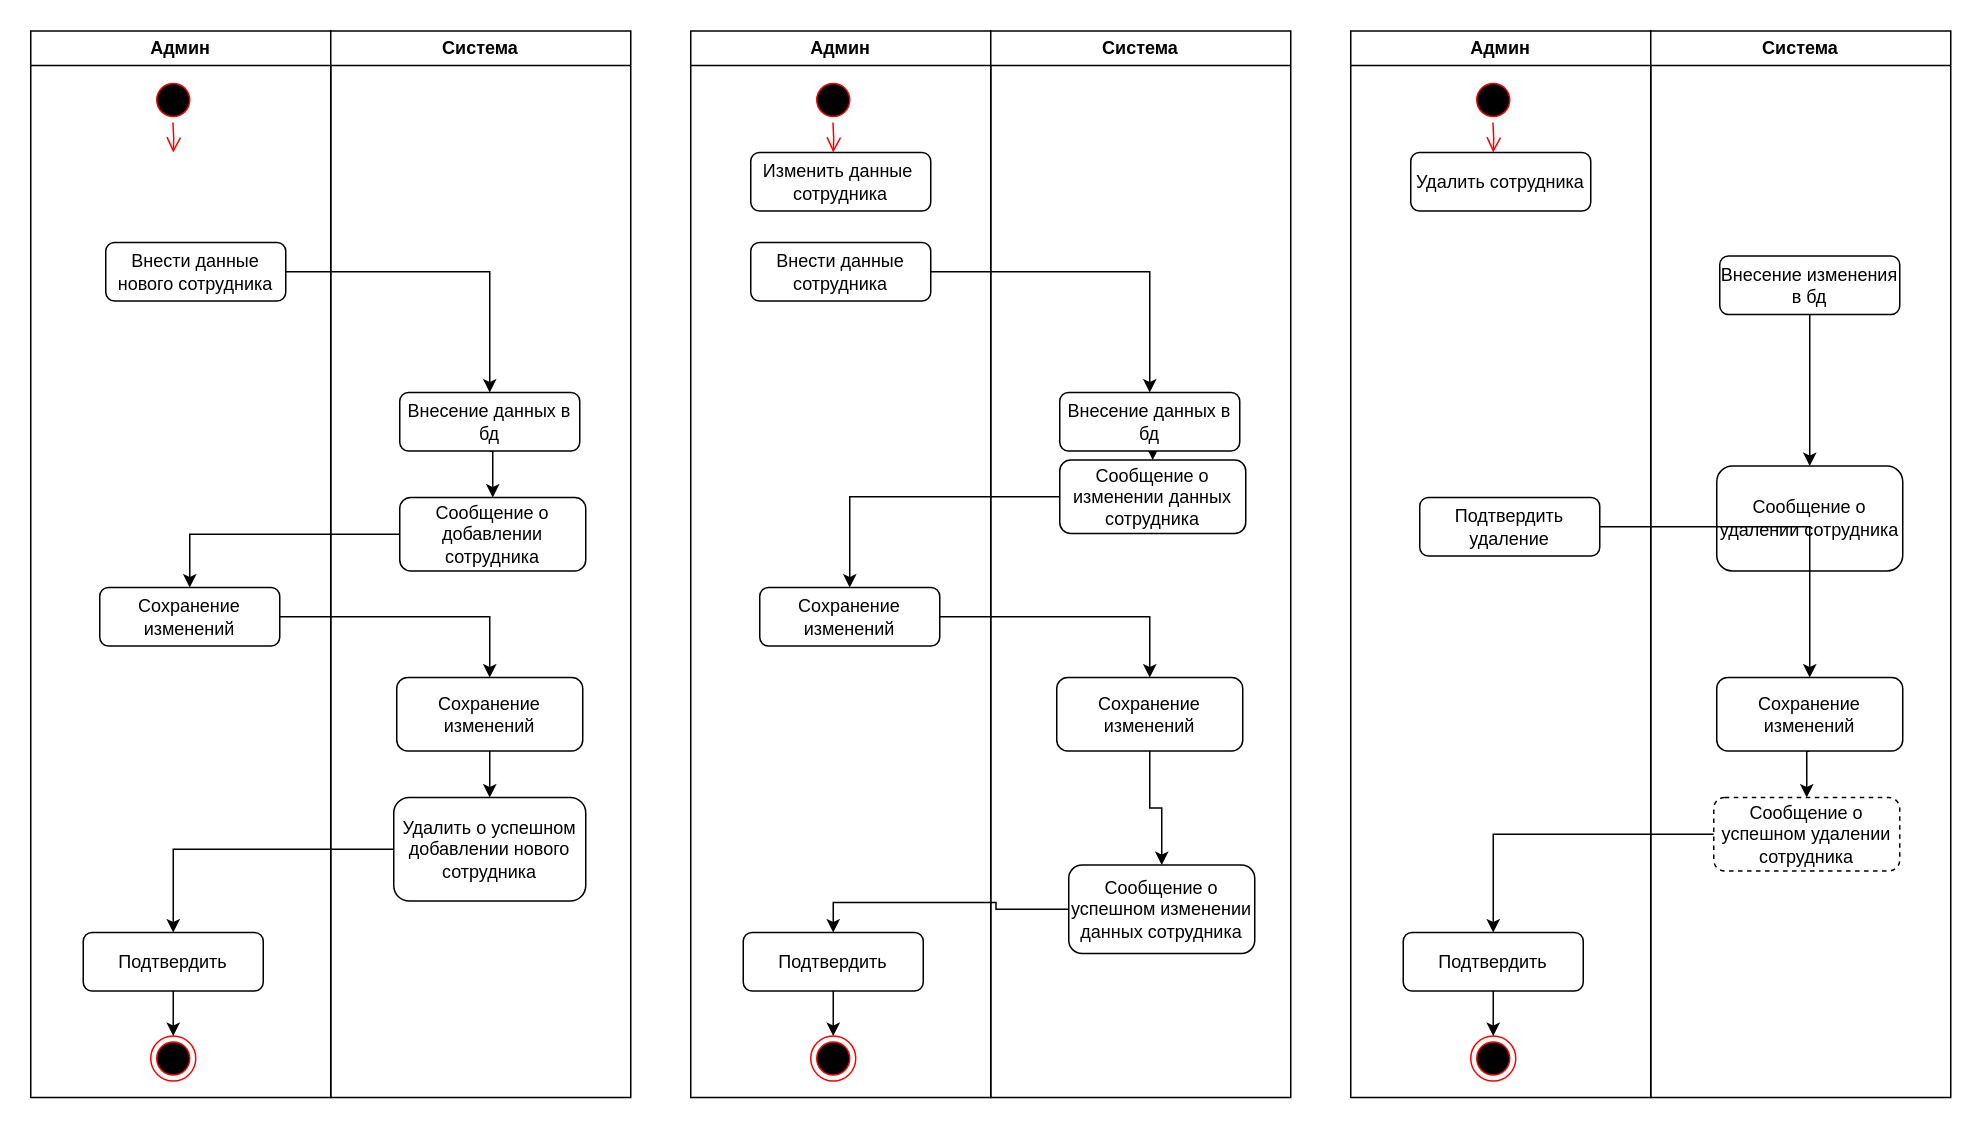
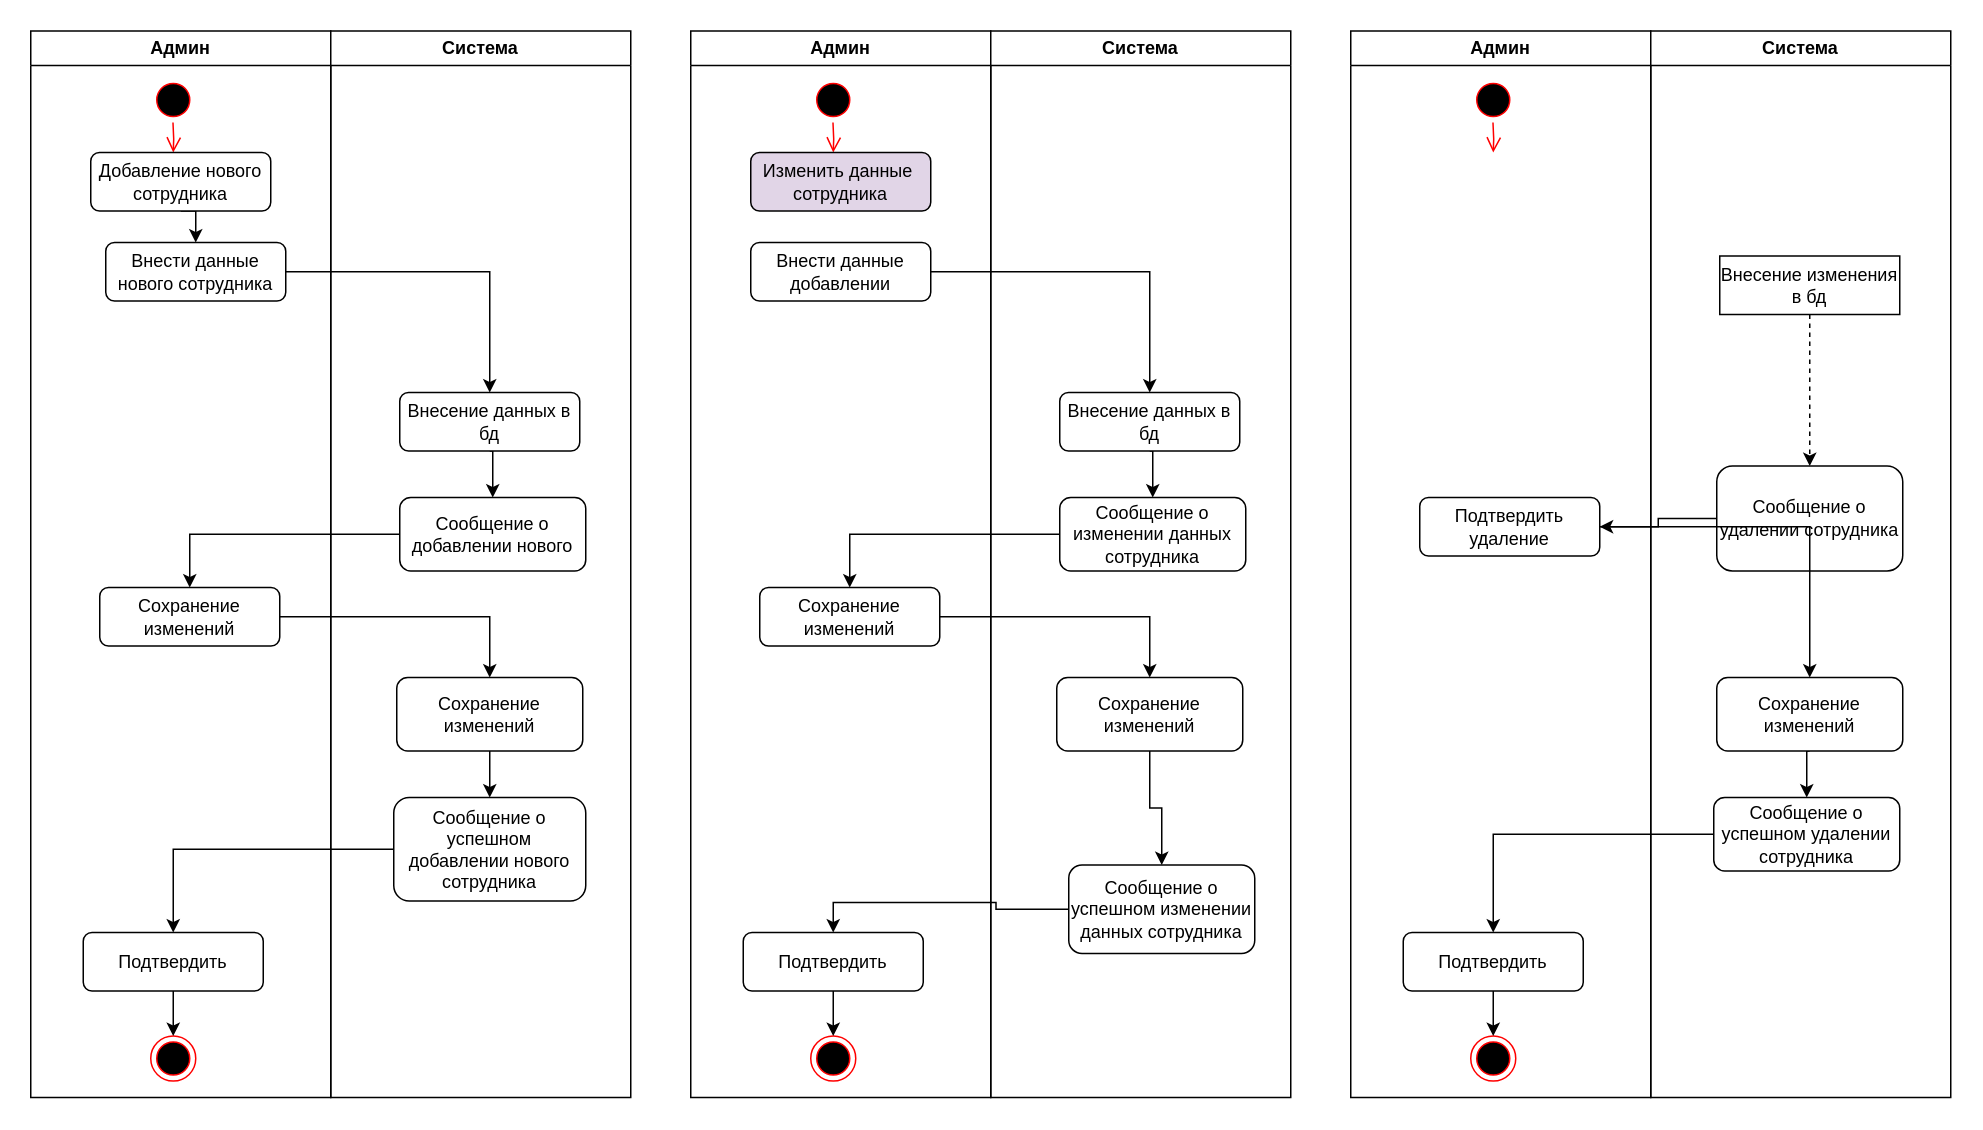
none -> (181, 182)
(841, 182) -> (841, 182)
(1501, 182) -> none
none -> (196, 214)
(841, 272) -> (841, 272)
(1810, 285) -> (1810, 285)
(1810, 387) -> (1810, 387)
(1153, 497) -> (1153, 534)
none -> (1684, 518)
(493, 535) -> (493, 535)
(1807, 834) -> (1807, 834)
(490, 850) -> (490, 850)
